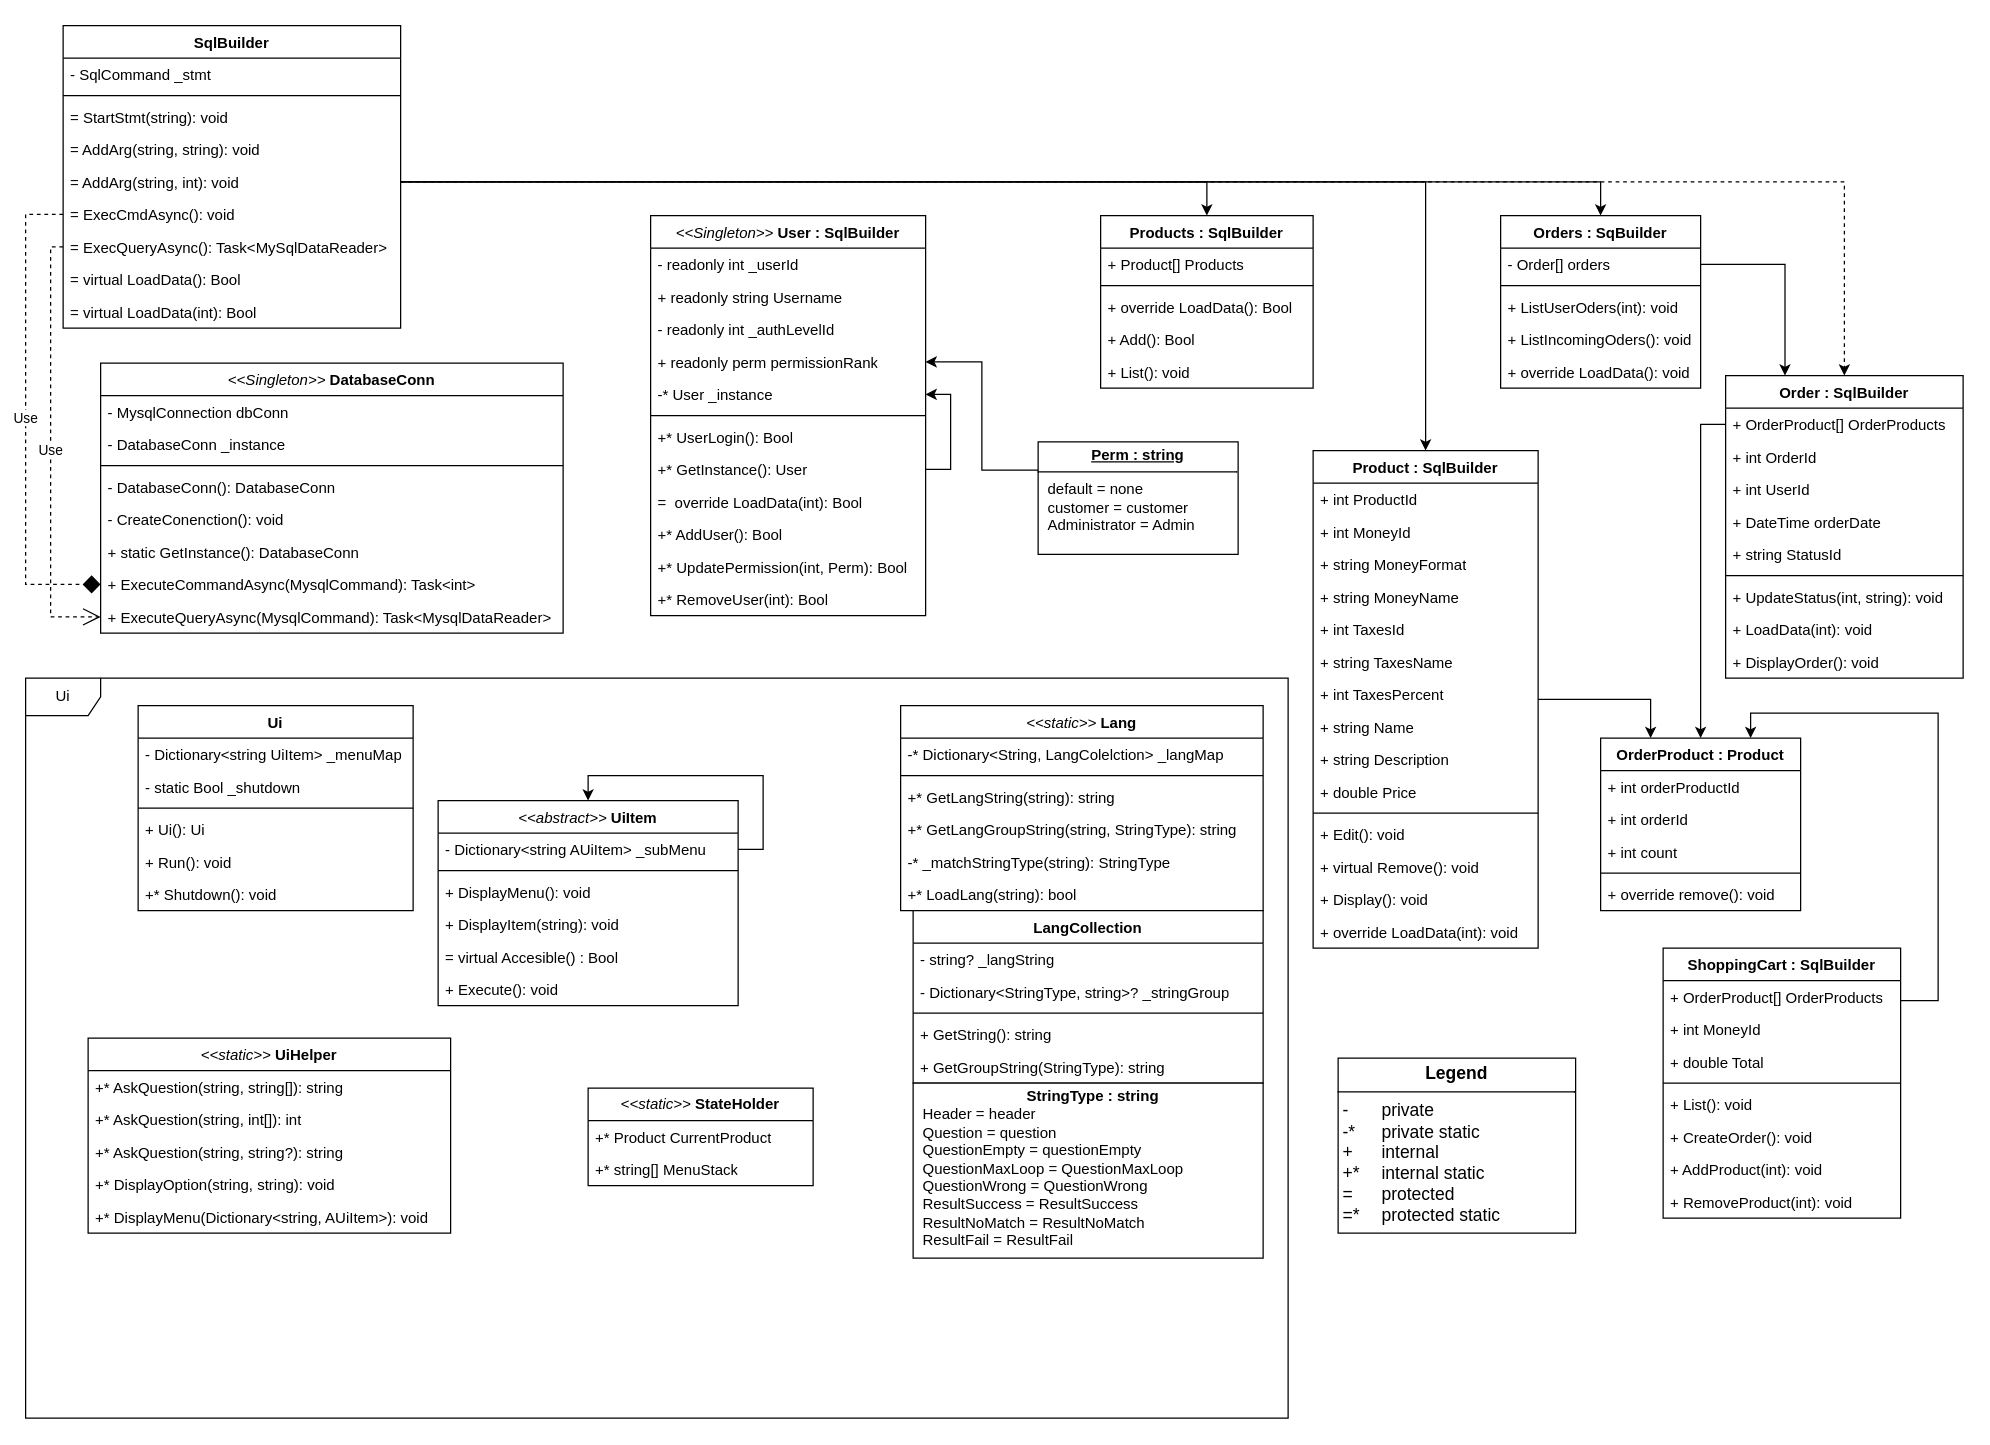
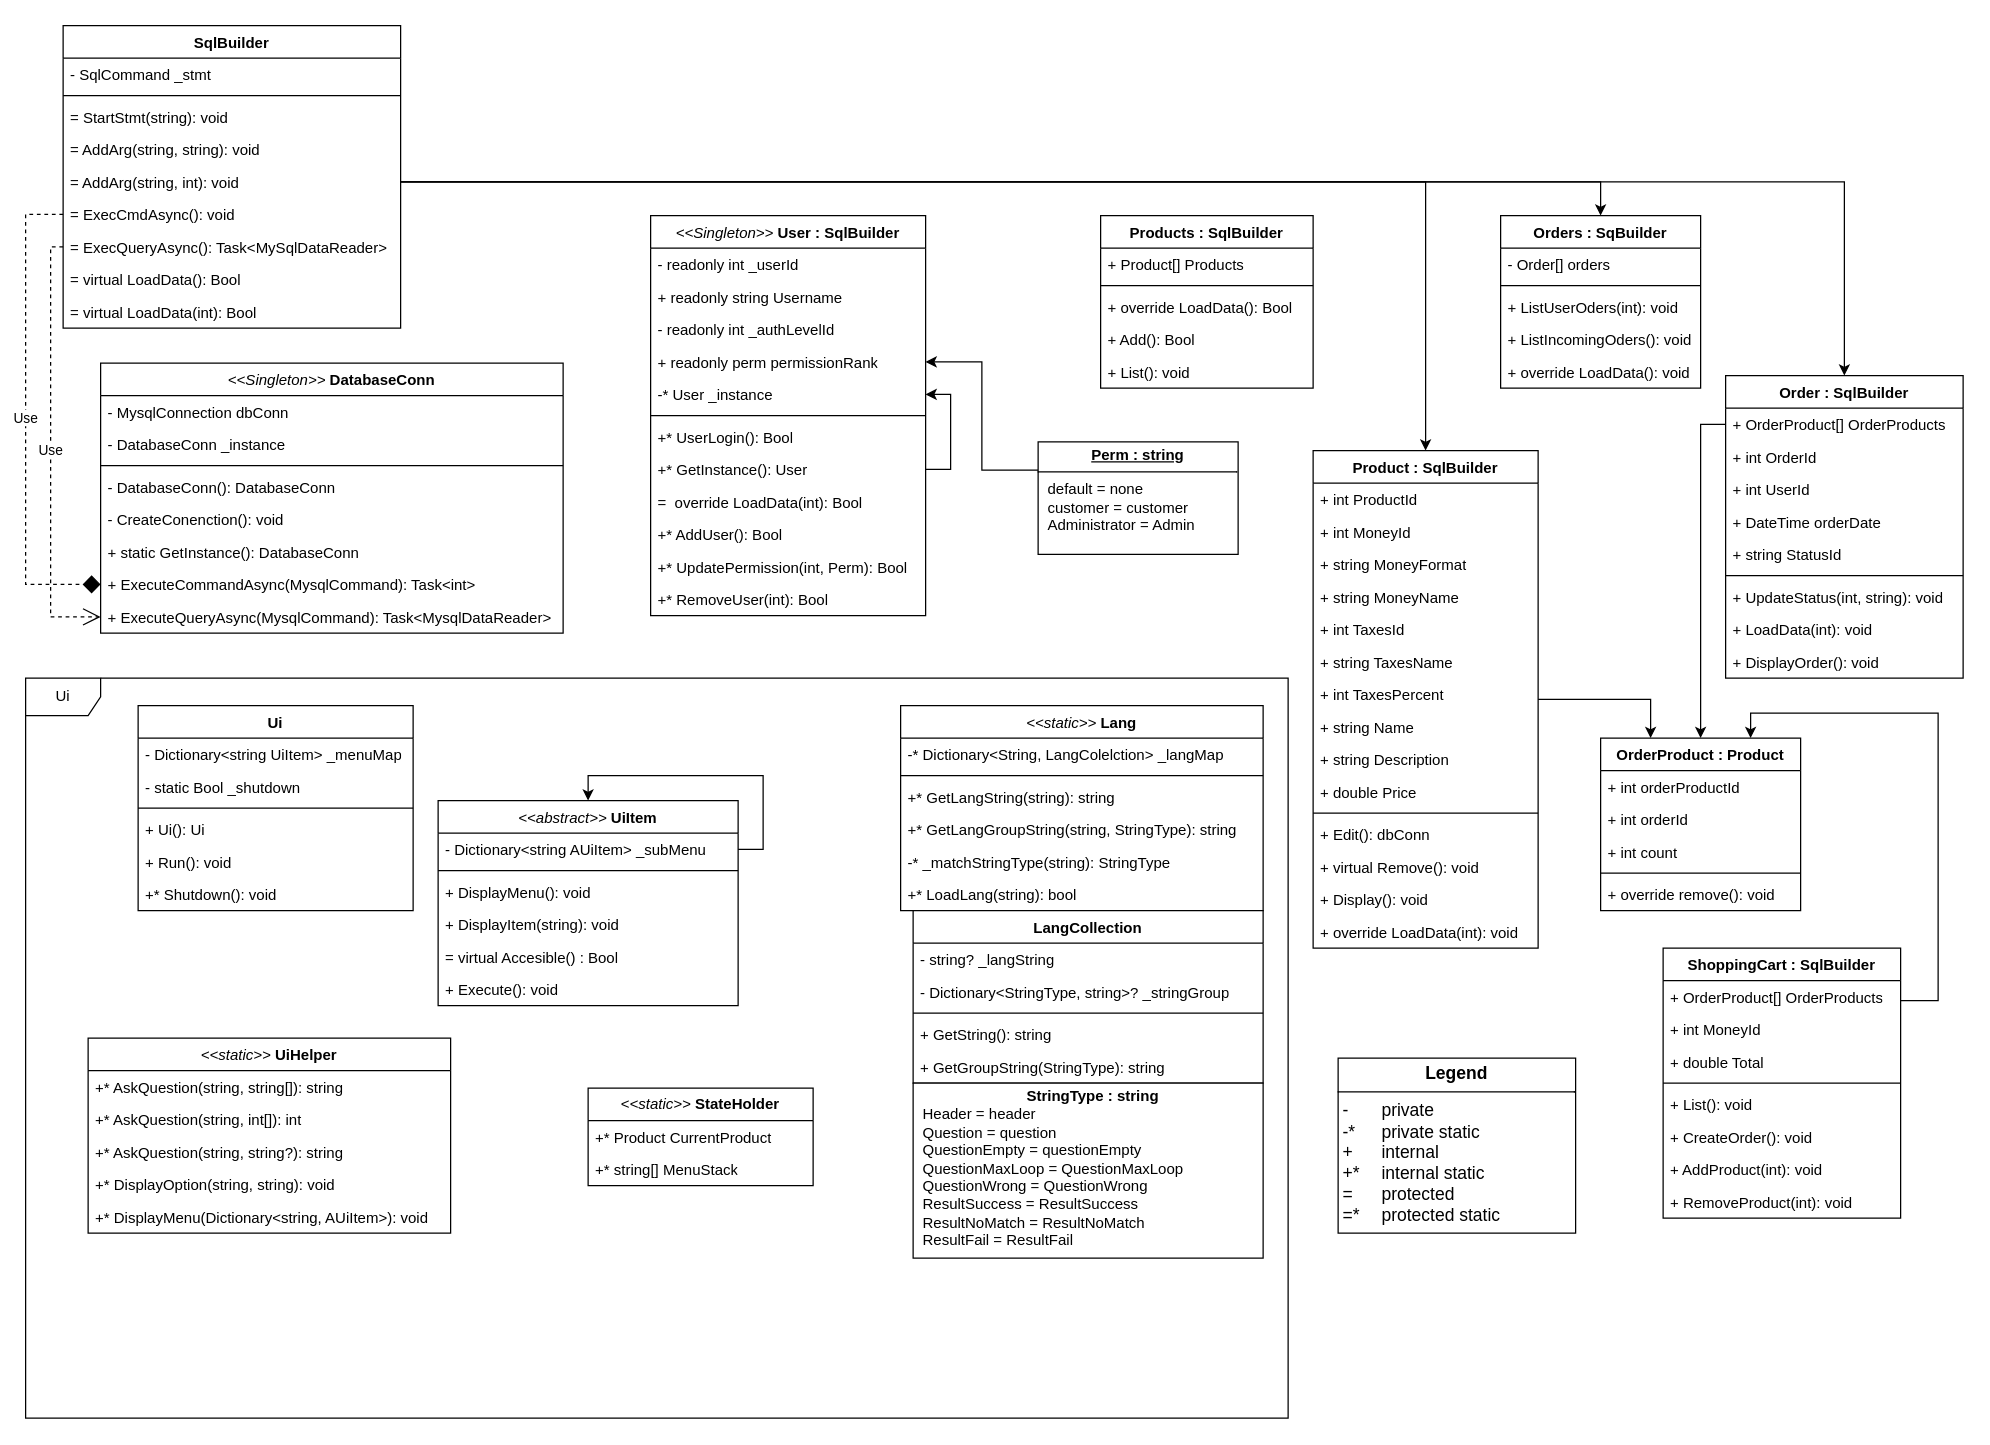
(1815, 182) -> (1815, 182)
(1207, 195) -> none
(1785, 274) -> none
(1370, 836) -> (1380, 836)
